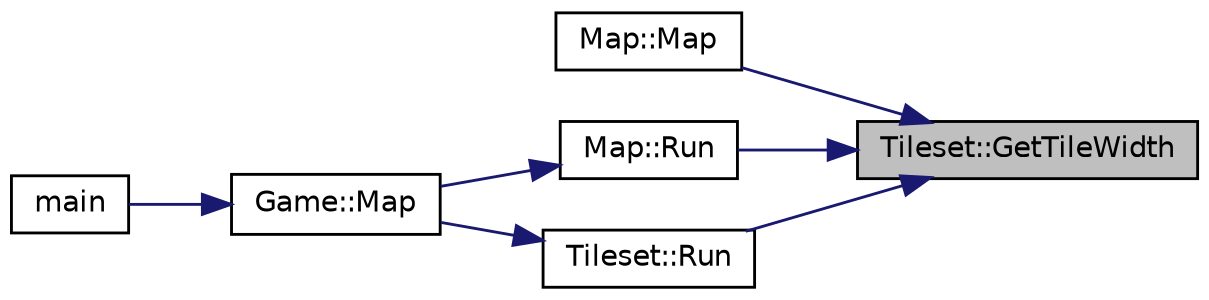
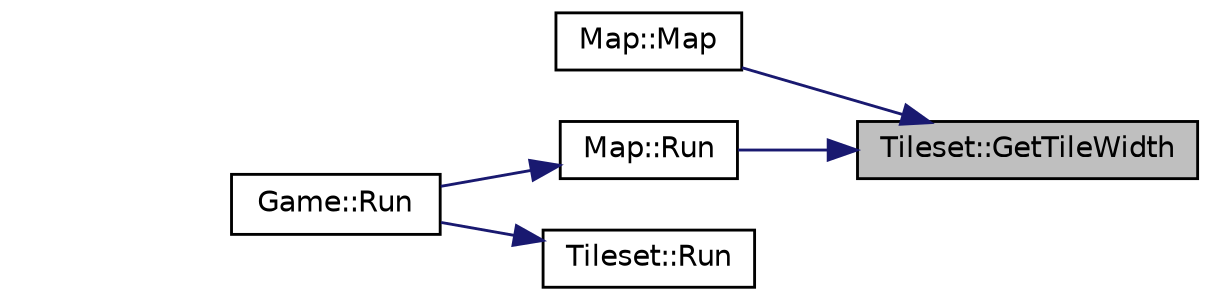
(70, 204) -> none
(336, 204) -> (336, 204)
(824, 208) -> none
